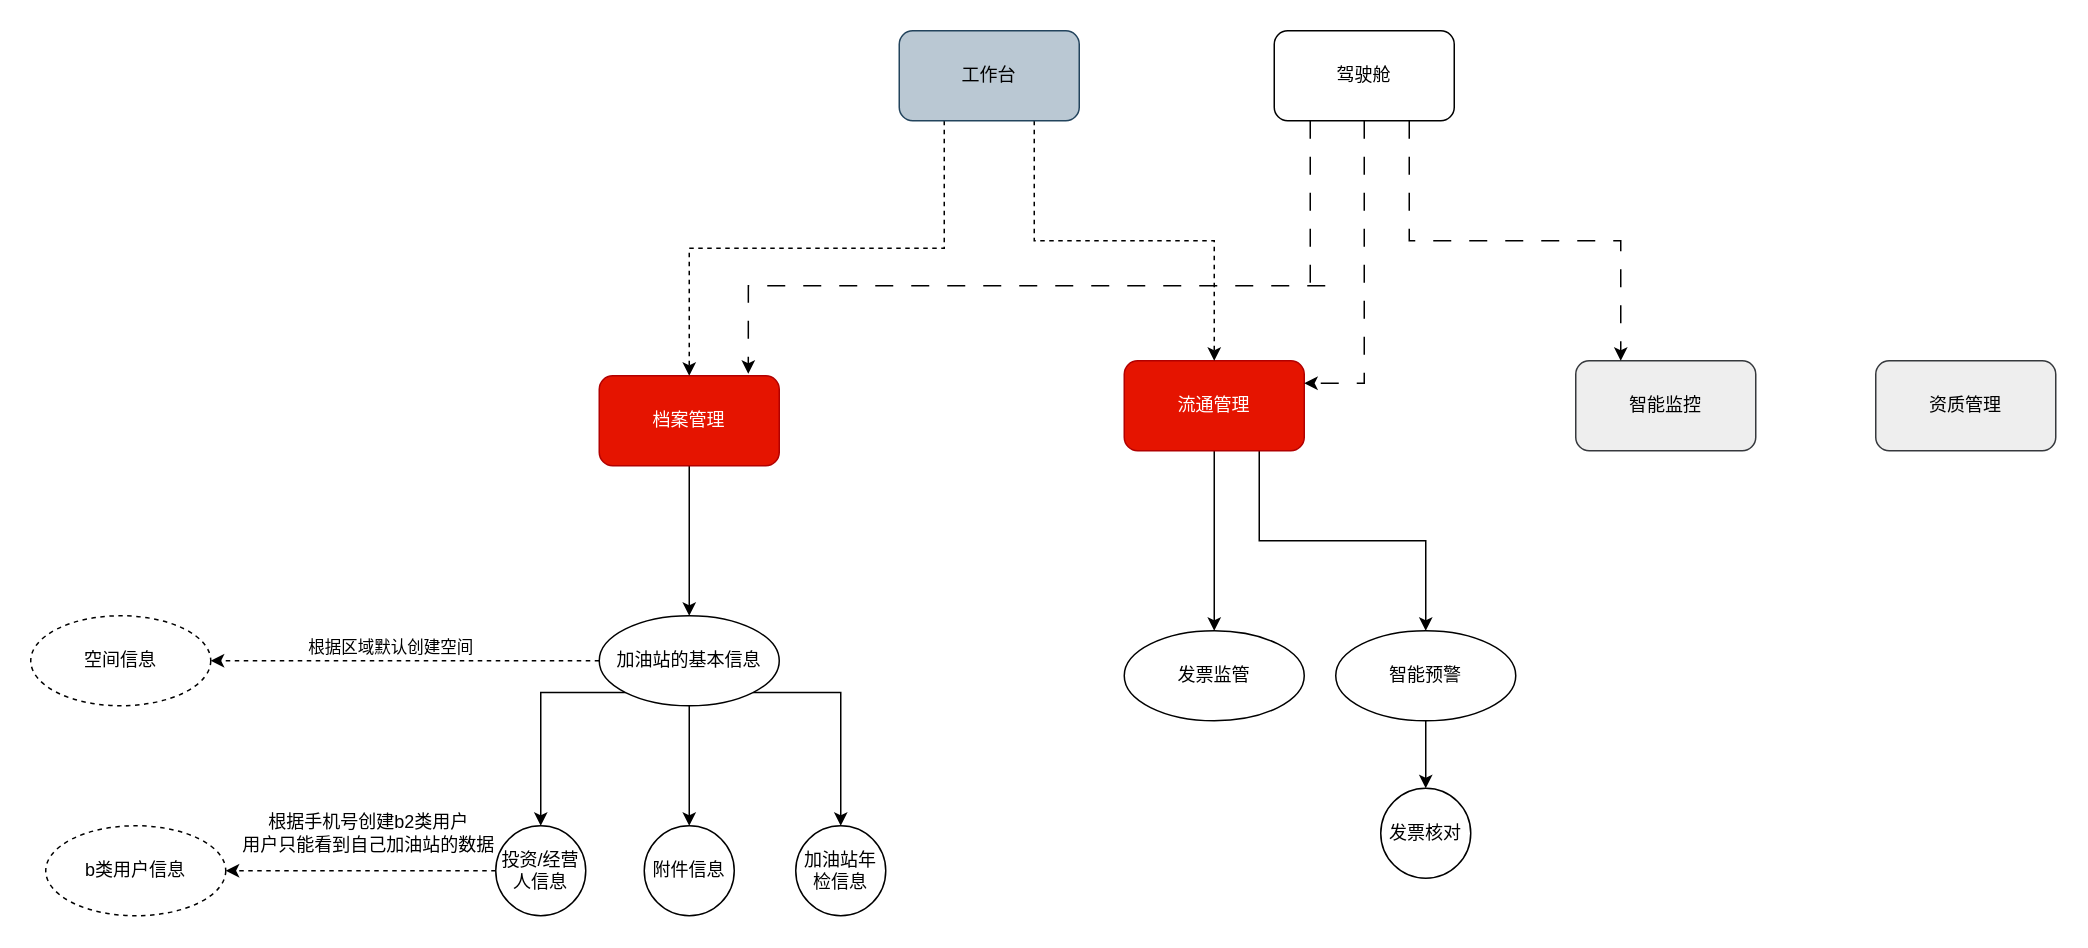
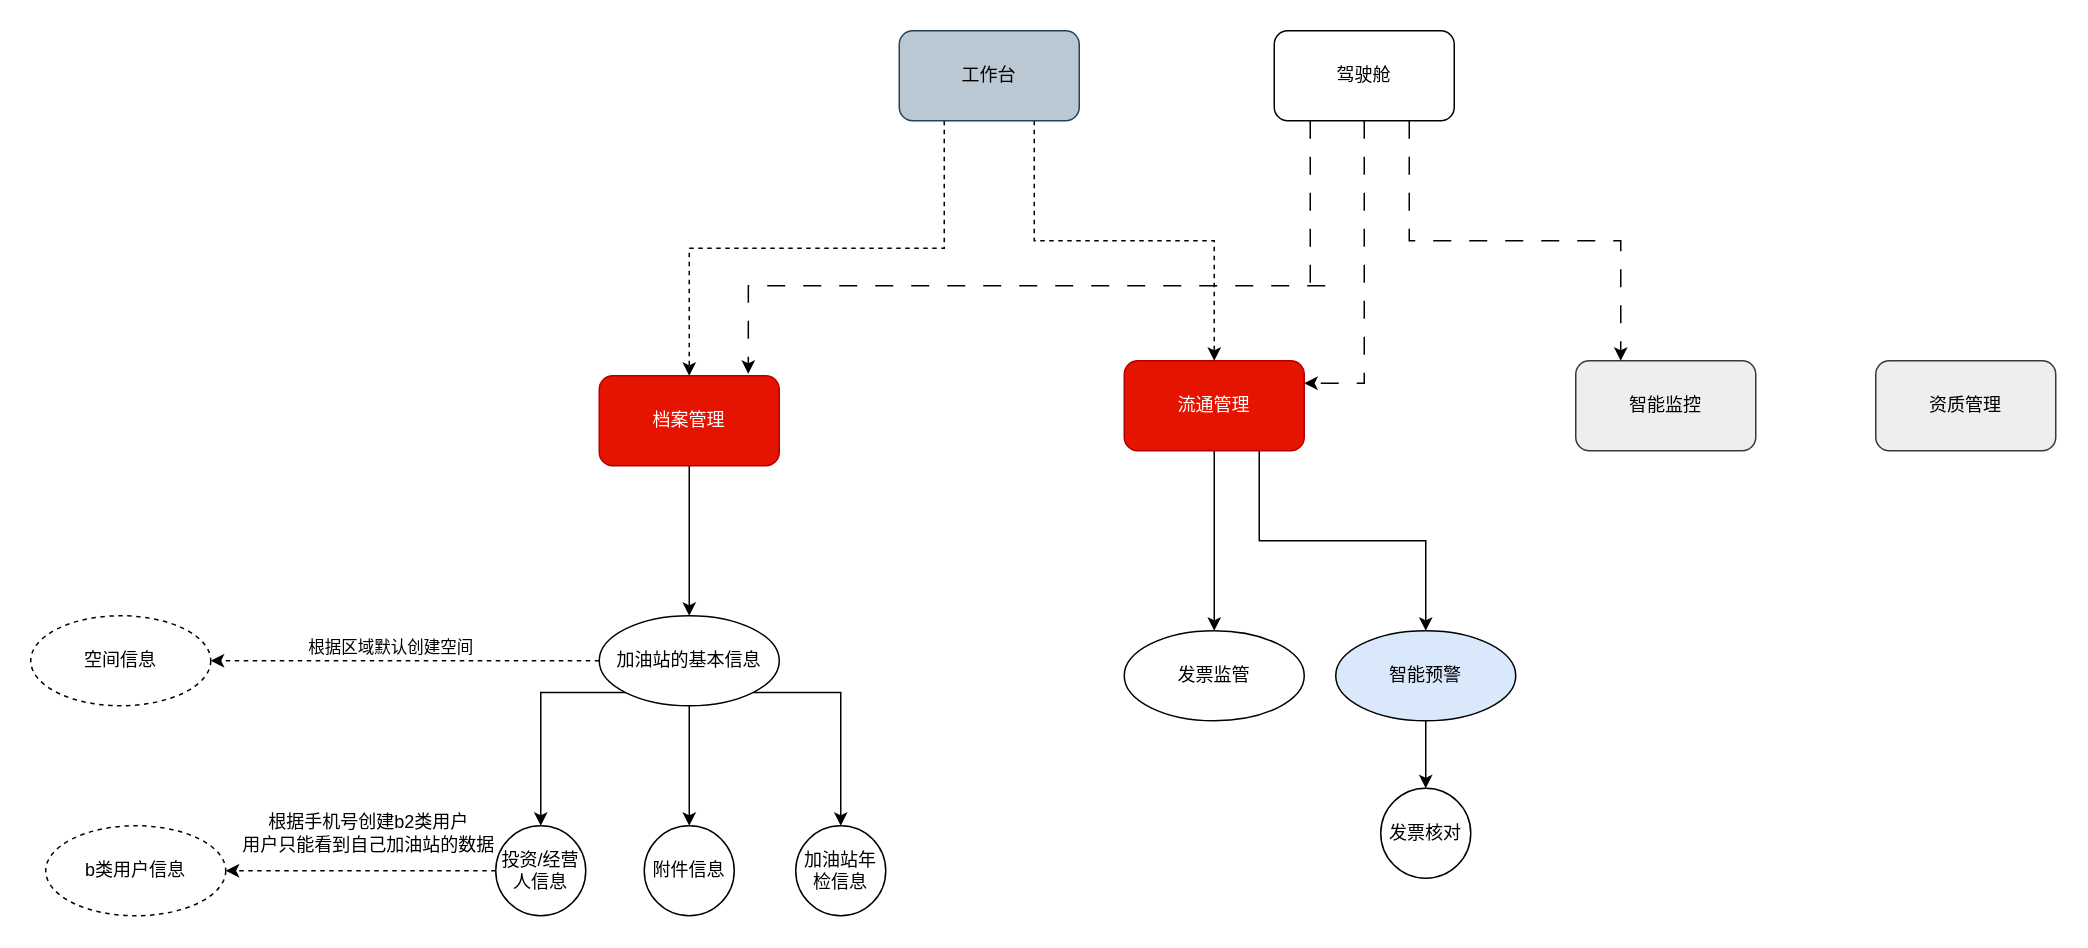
(1426, 676) -> (1426, 676)
